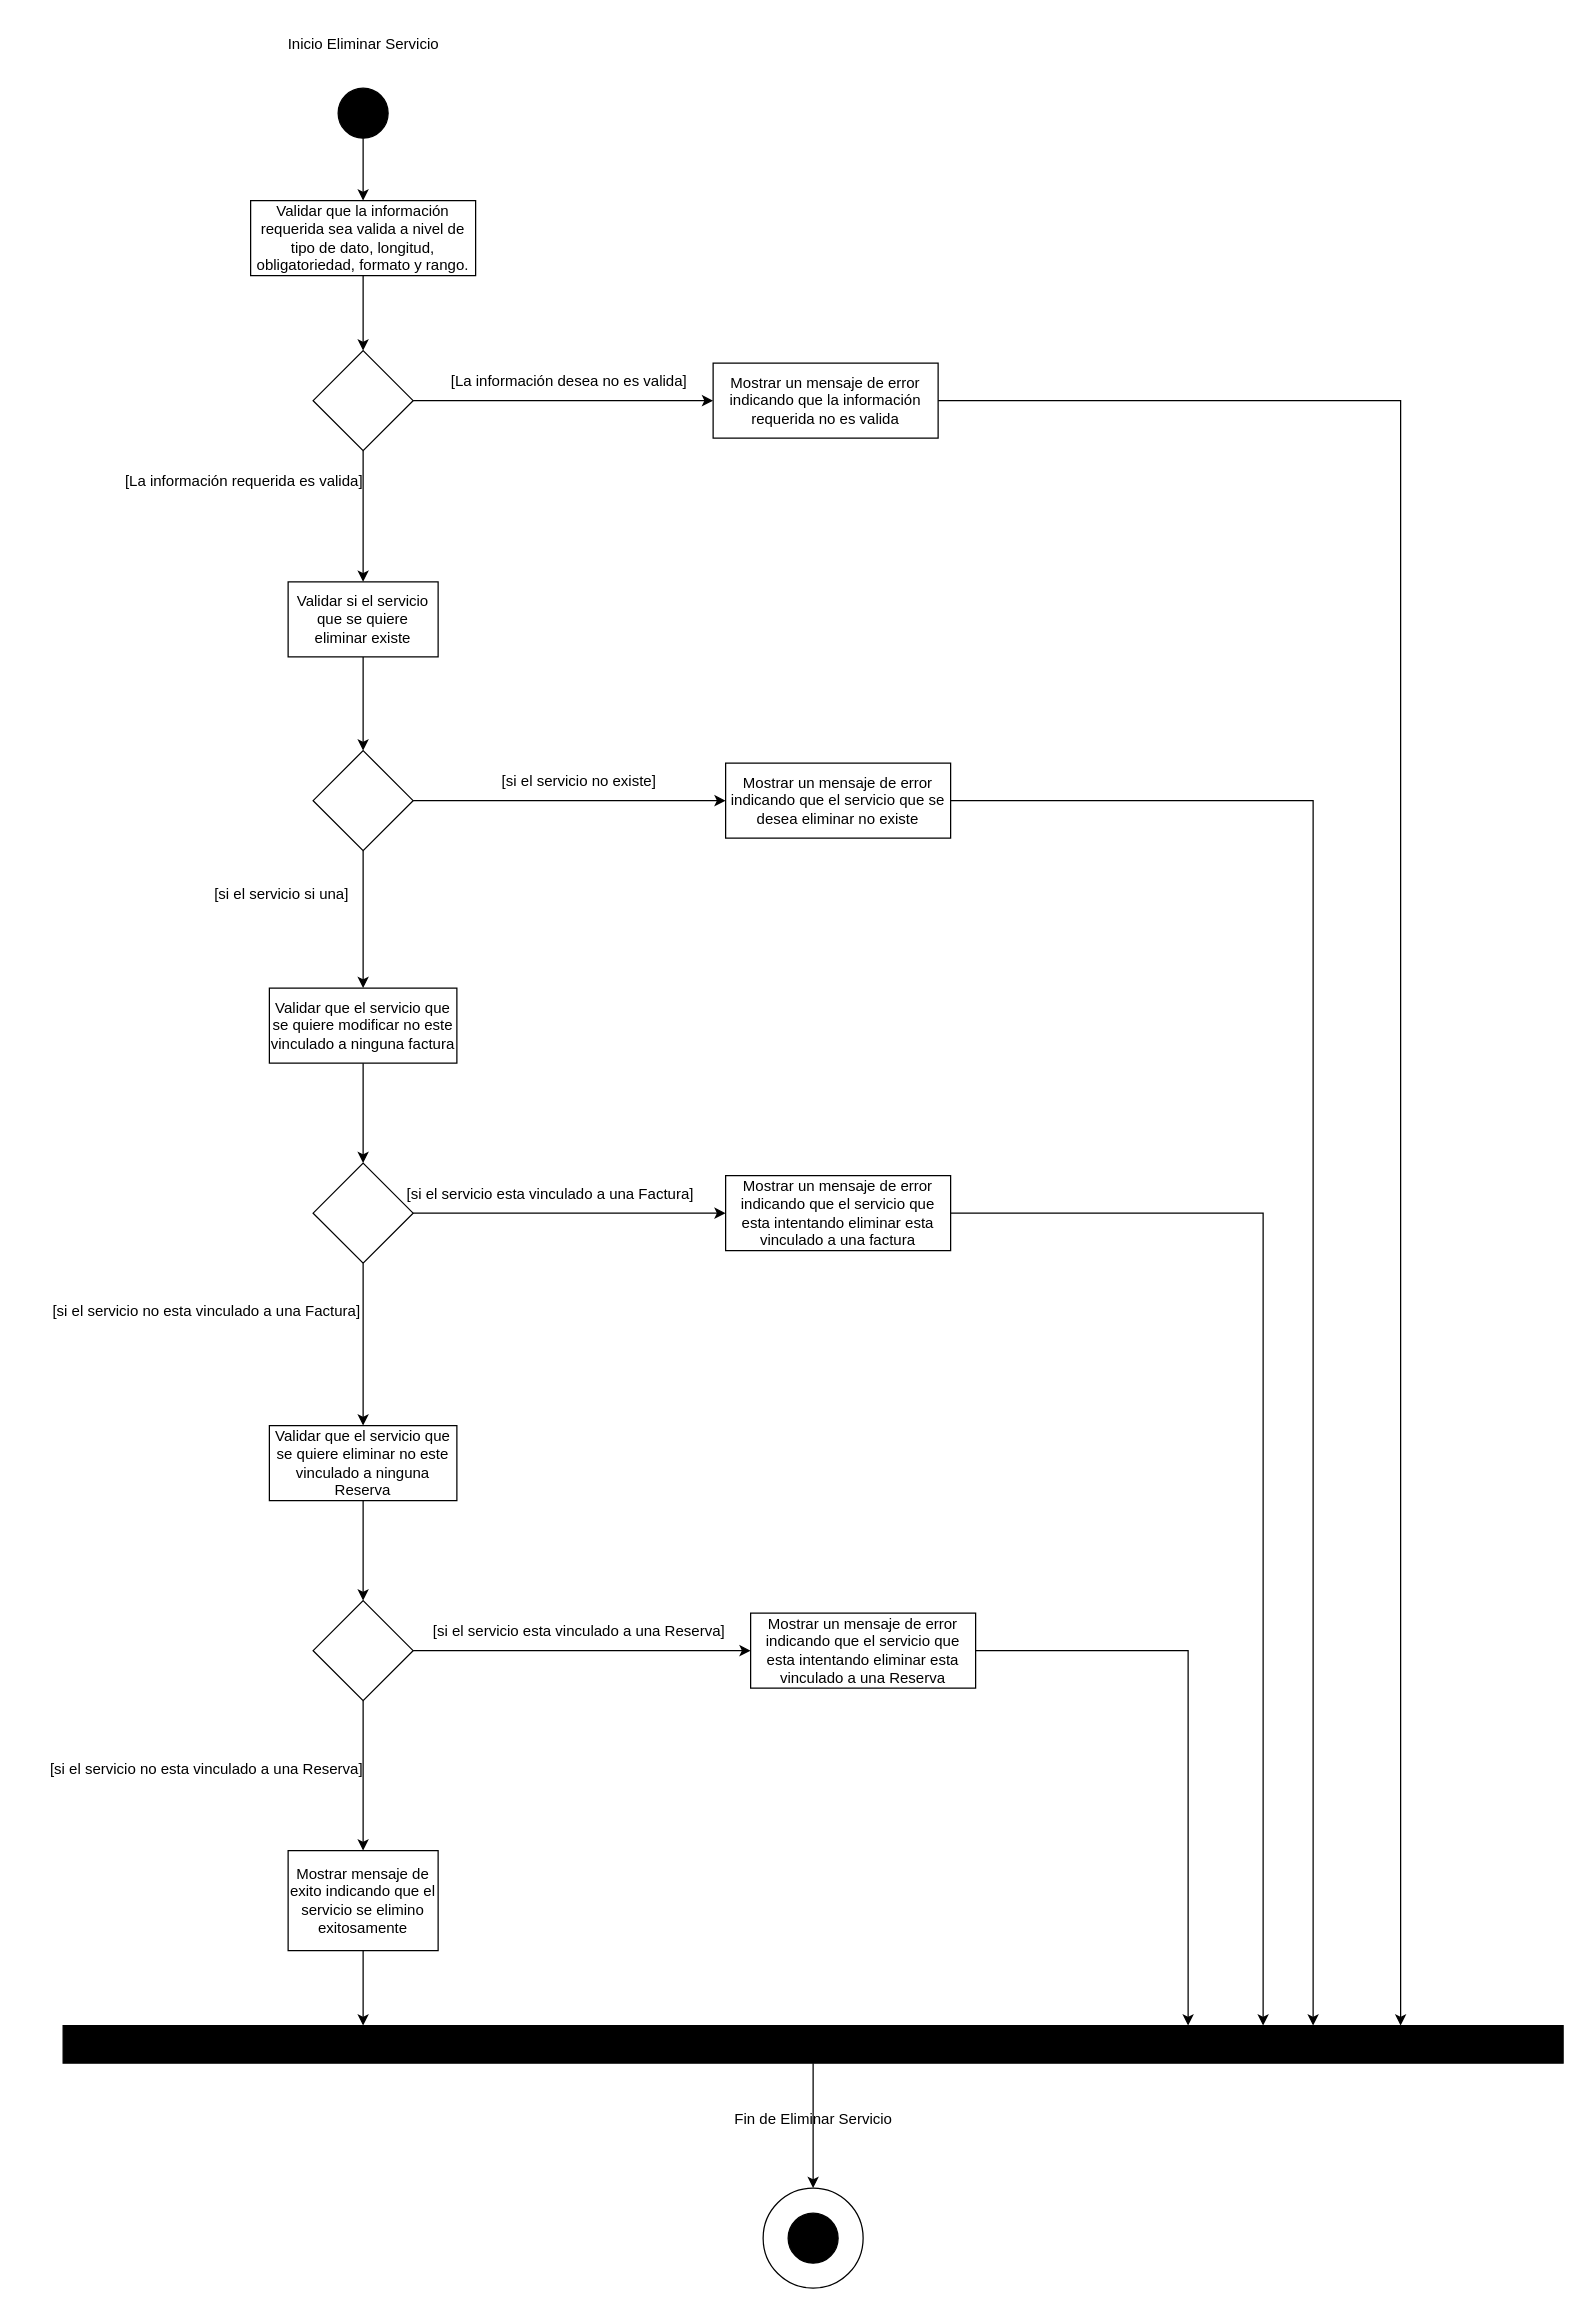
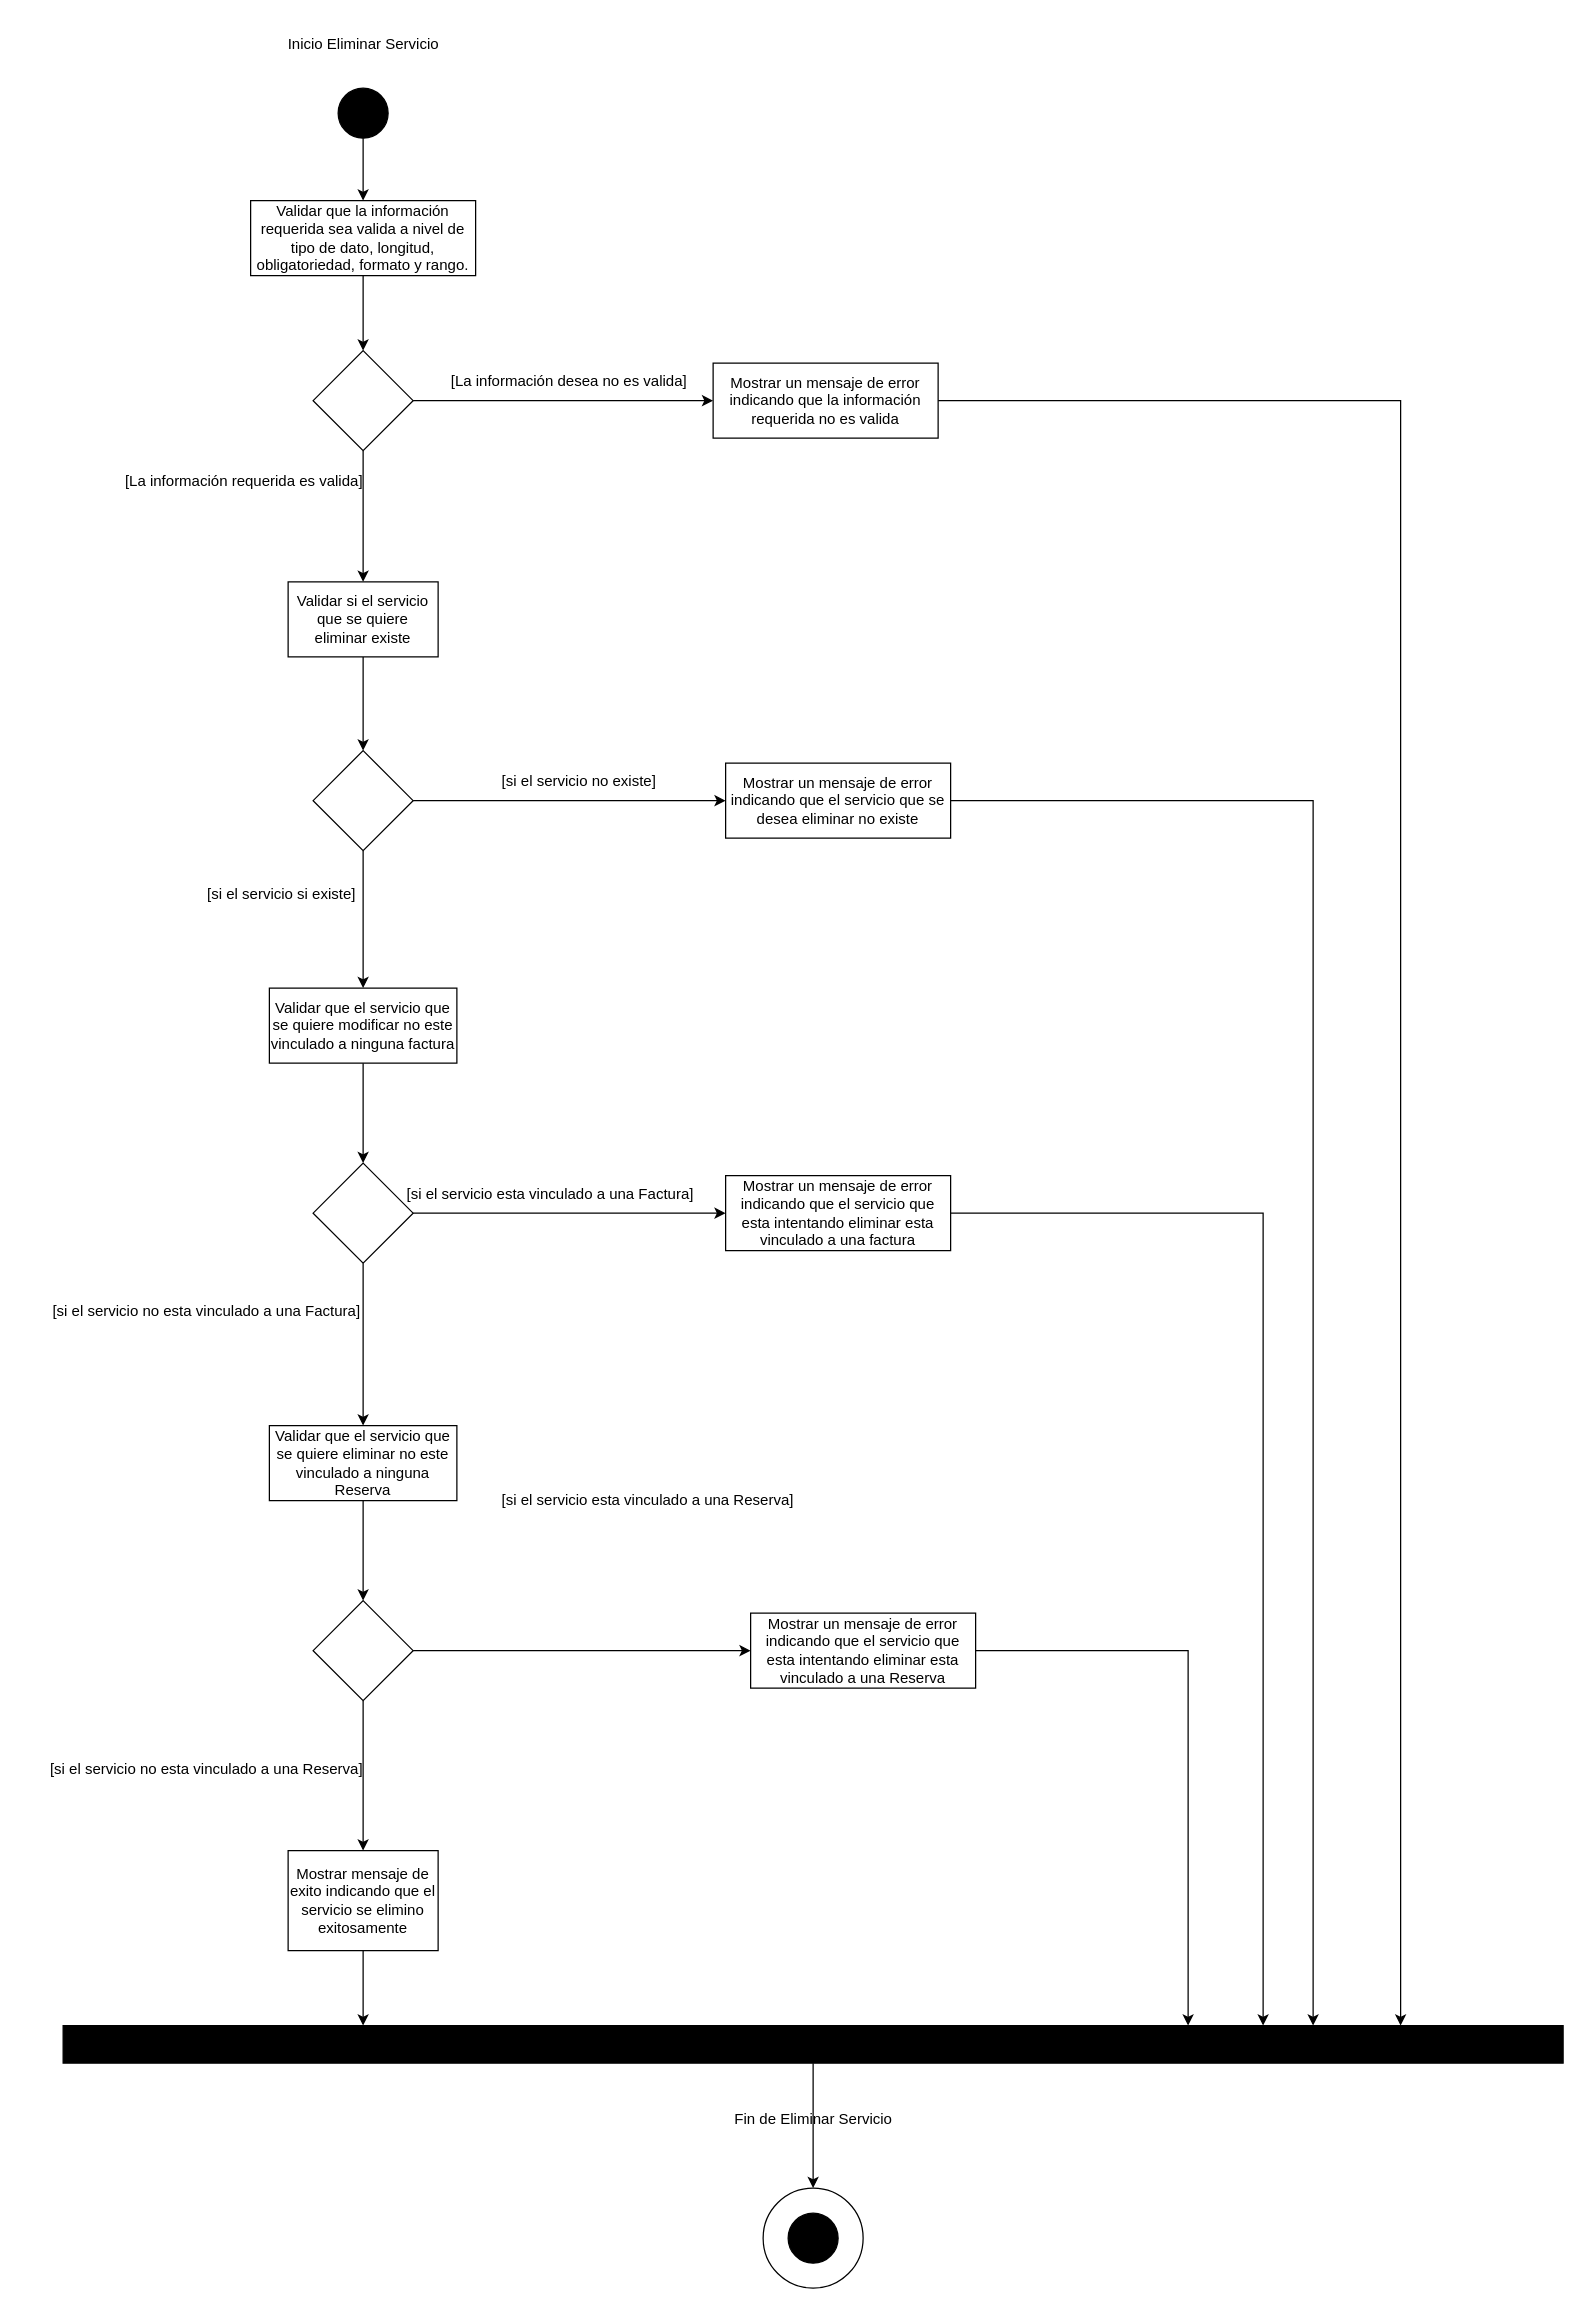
(282, 894) -> (282, 894)
(579, 1632) -> (648, 1501)
